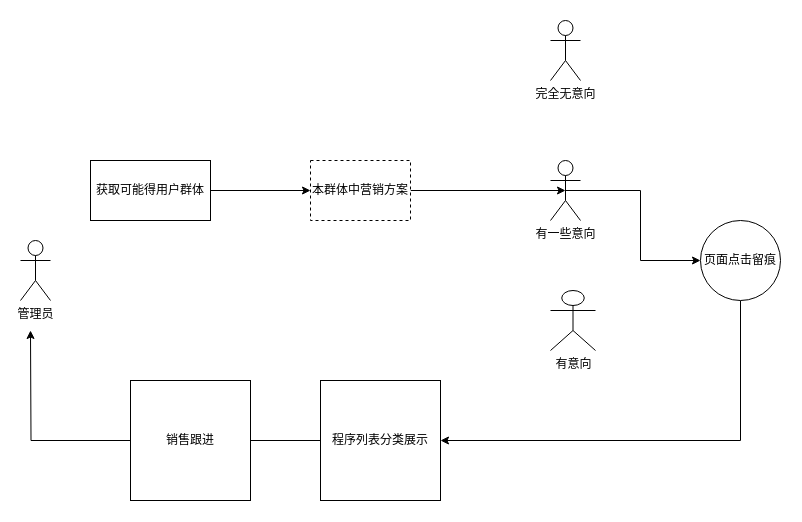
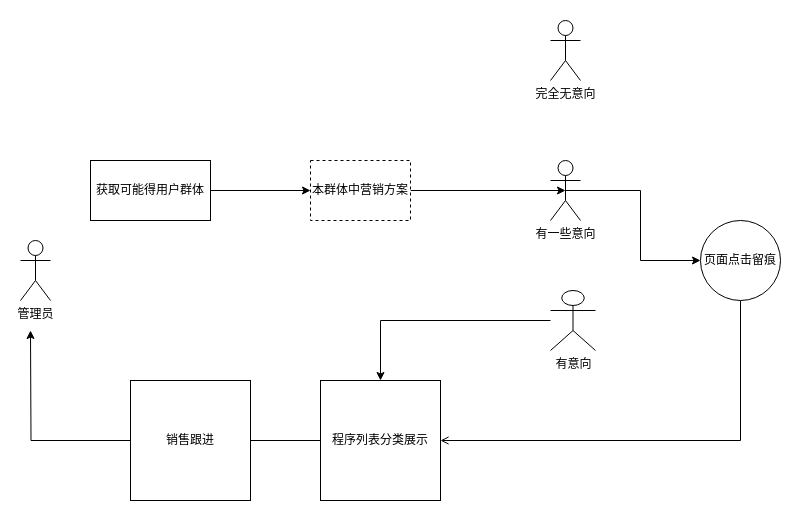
none -> (440, 321)
(448, 441) -> (446, 441)
